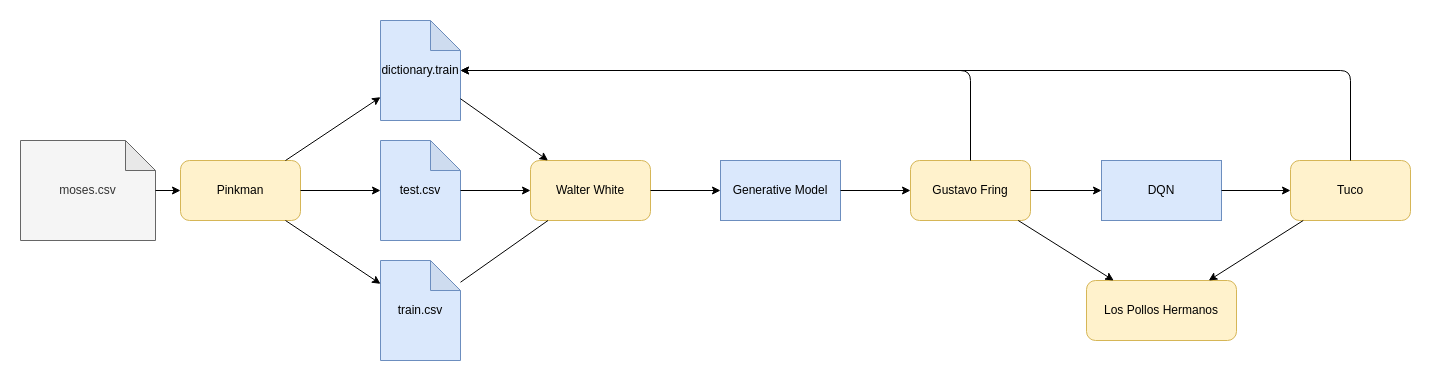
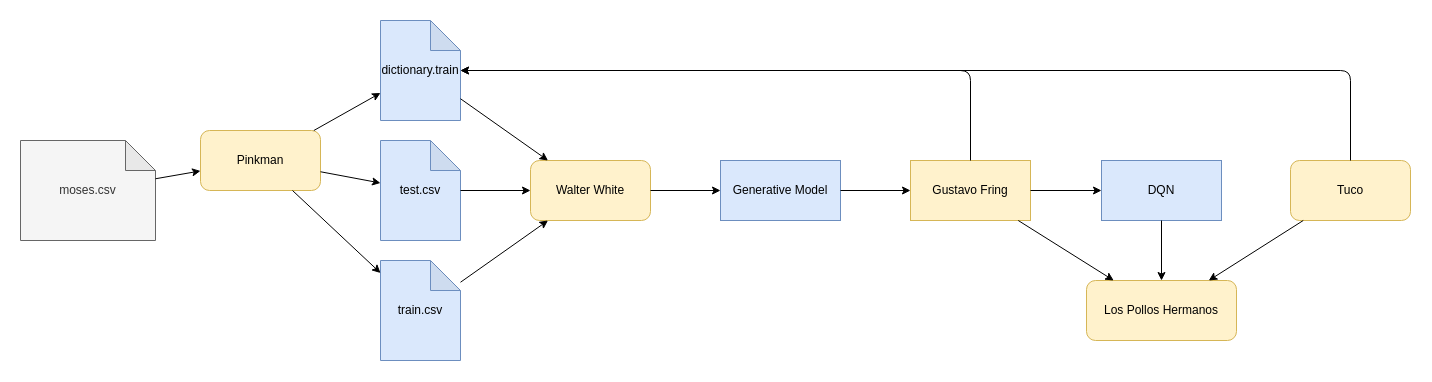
(241, 191) -> (261, 161)
(971, 191) -> (971, 191)
(1253, 191) -> (1162, 247)
(544, 223) -> (541, 225)
